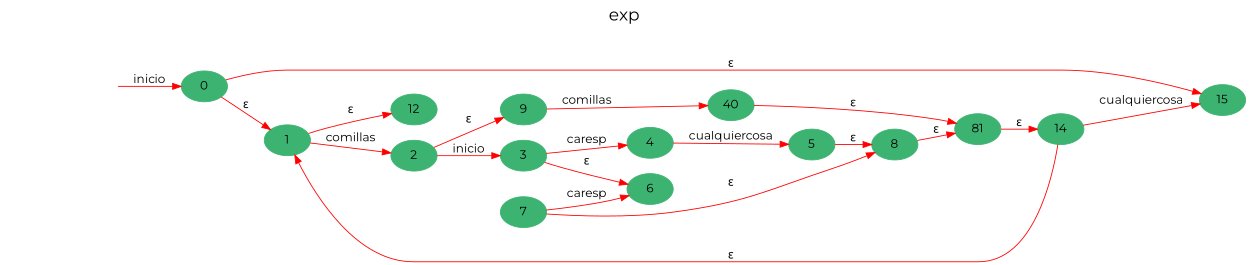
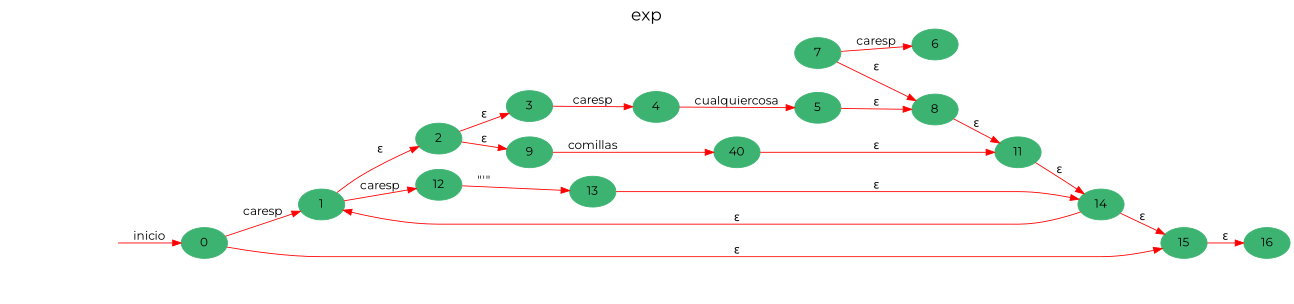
(1142, 100) -> (1143, 217)
(246, 105) -> (263, 212)
(351, 110) -> (380, 186)
(978, 129) -> (1018, 152)
(351, 138) -> (380, 149)
(469, 149) -> (484, 114)
(582, 173) -> none
none -> (593, 192)
none -> (1267, 243)
